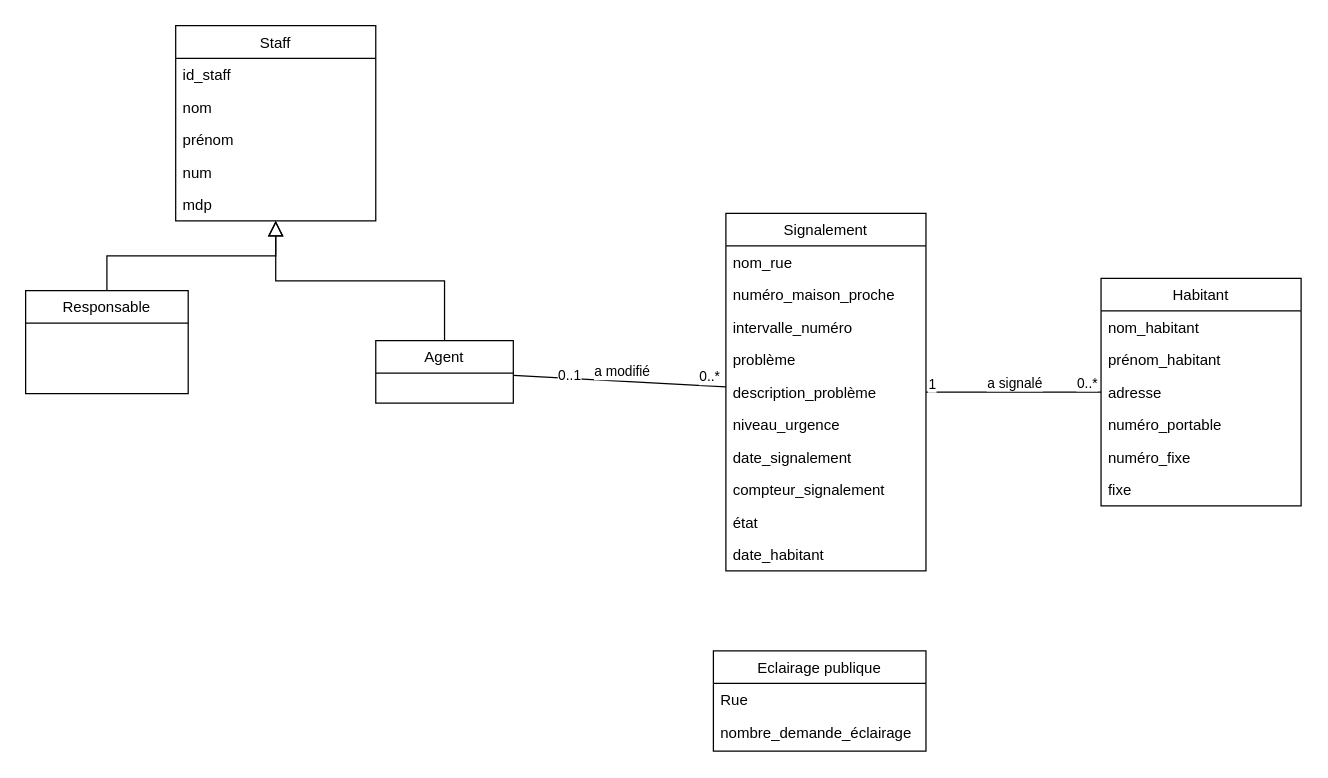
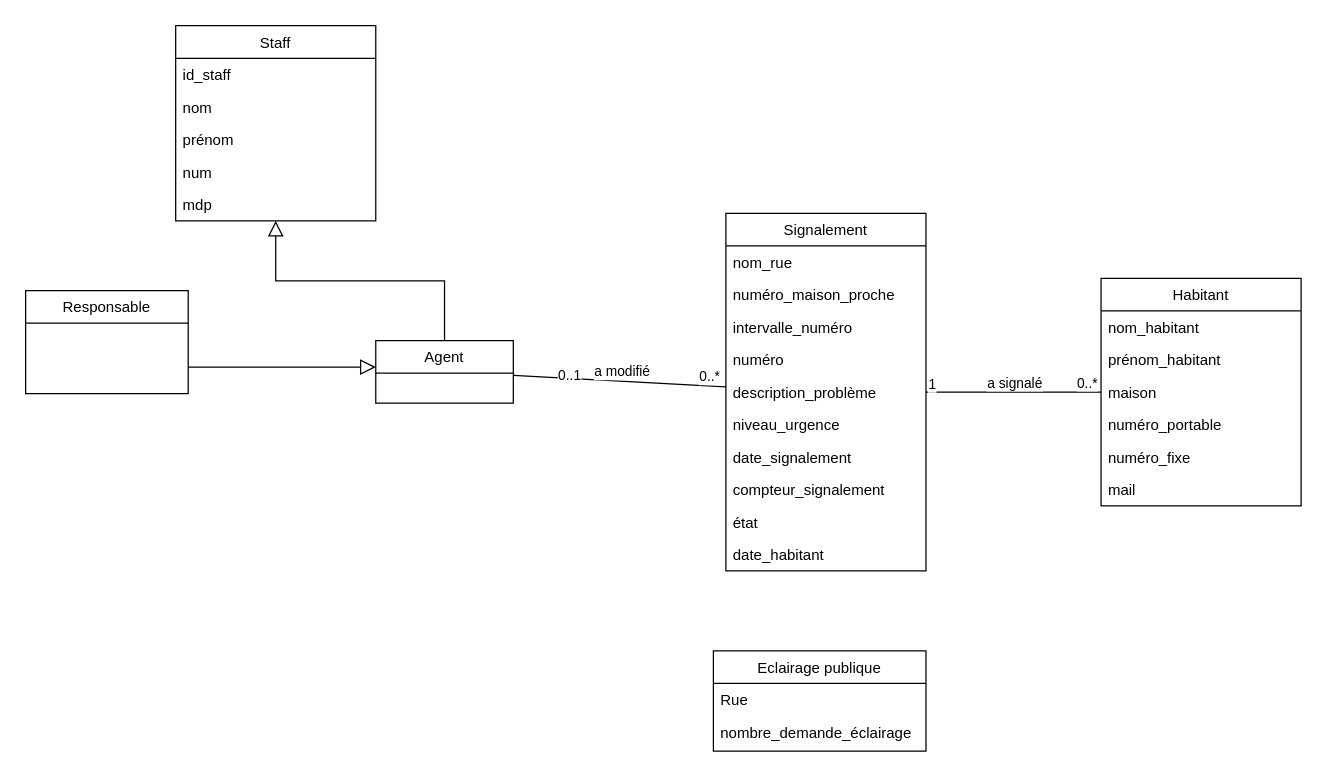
(172, 256) -> (275, 367)
(764, 360) -> (758, 360)
(1137, 393) -> (1131, 393)
(1122, 490) -> (1120, 490)
